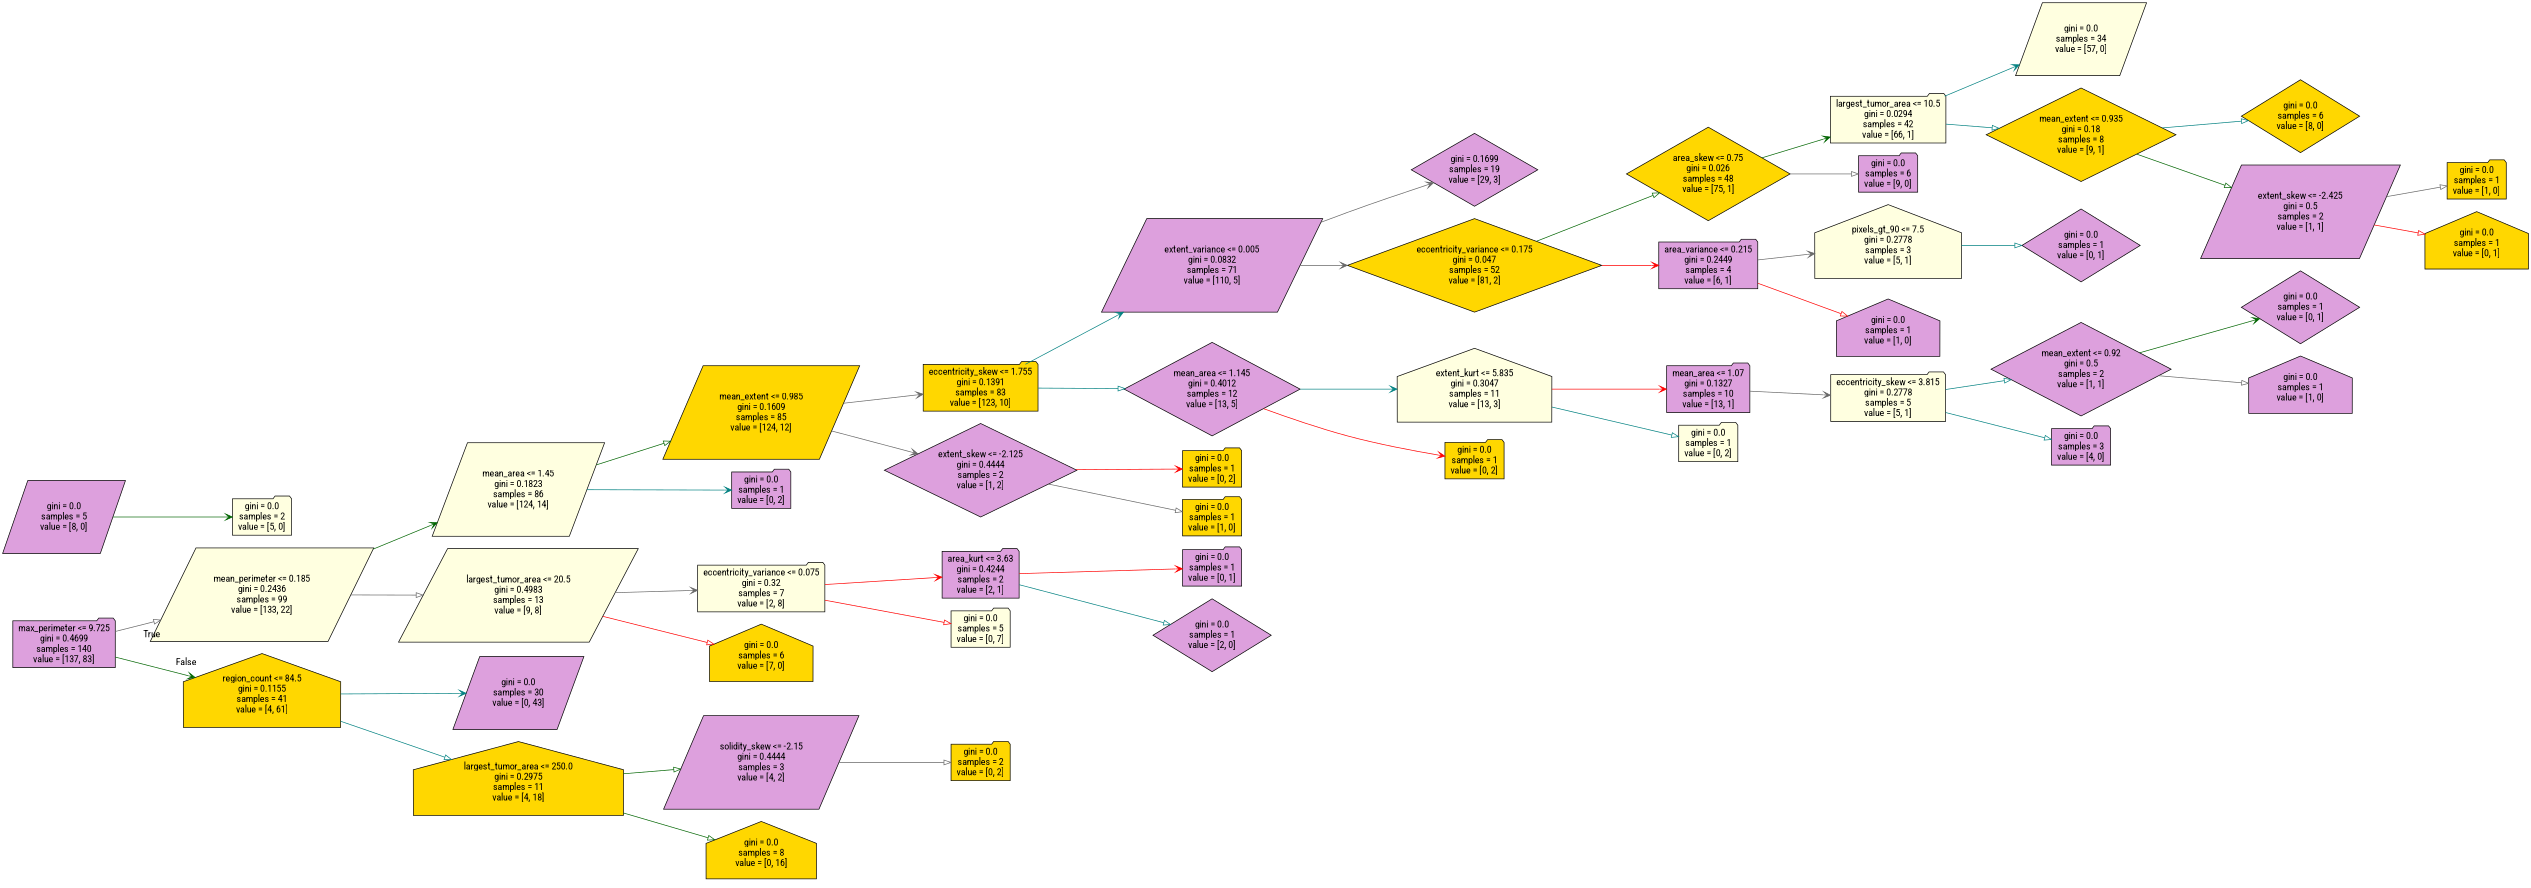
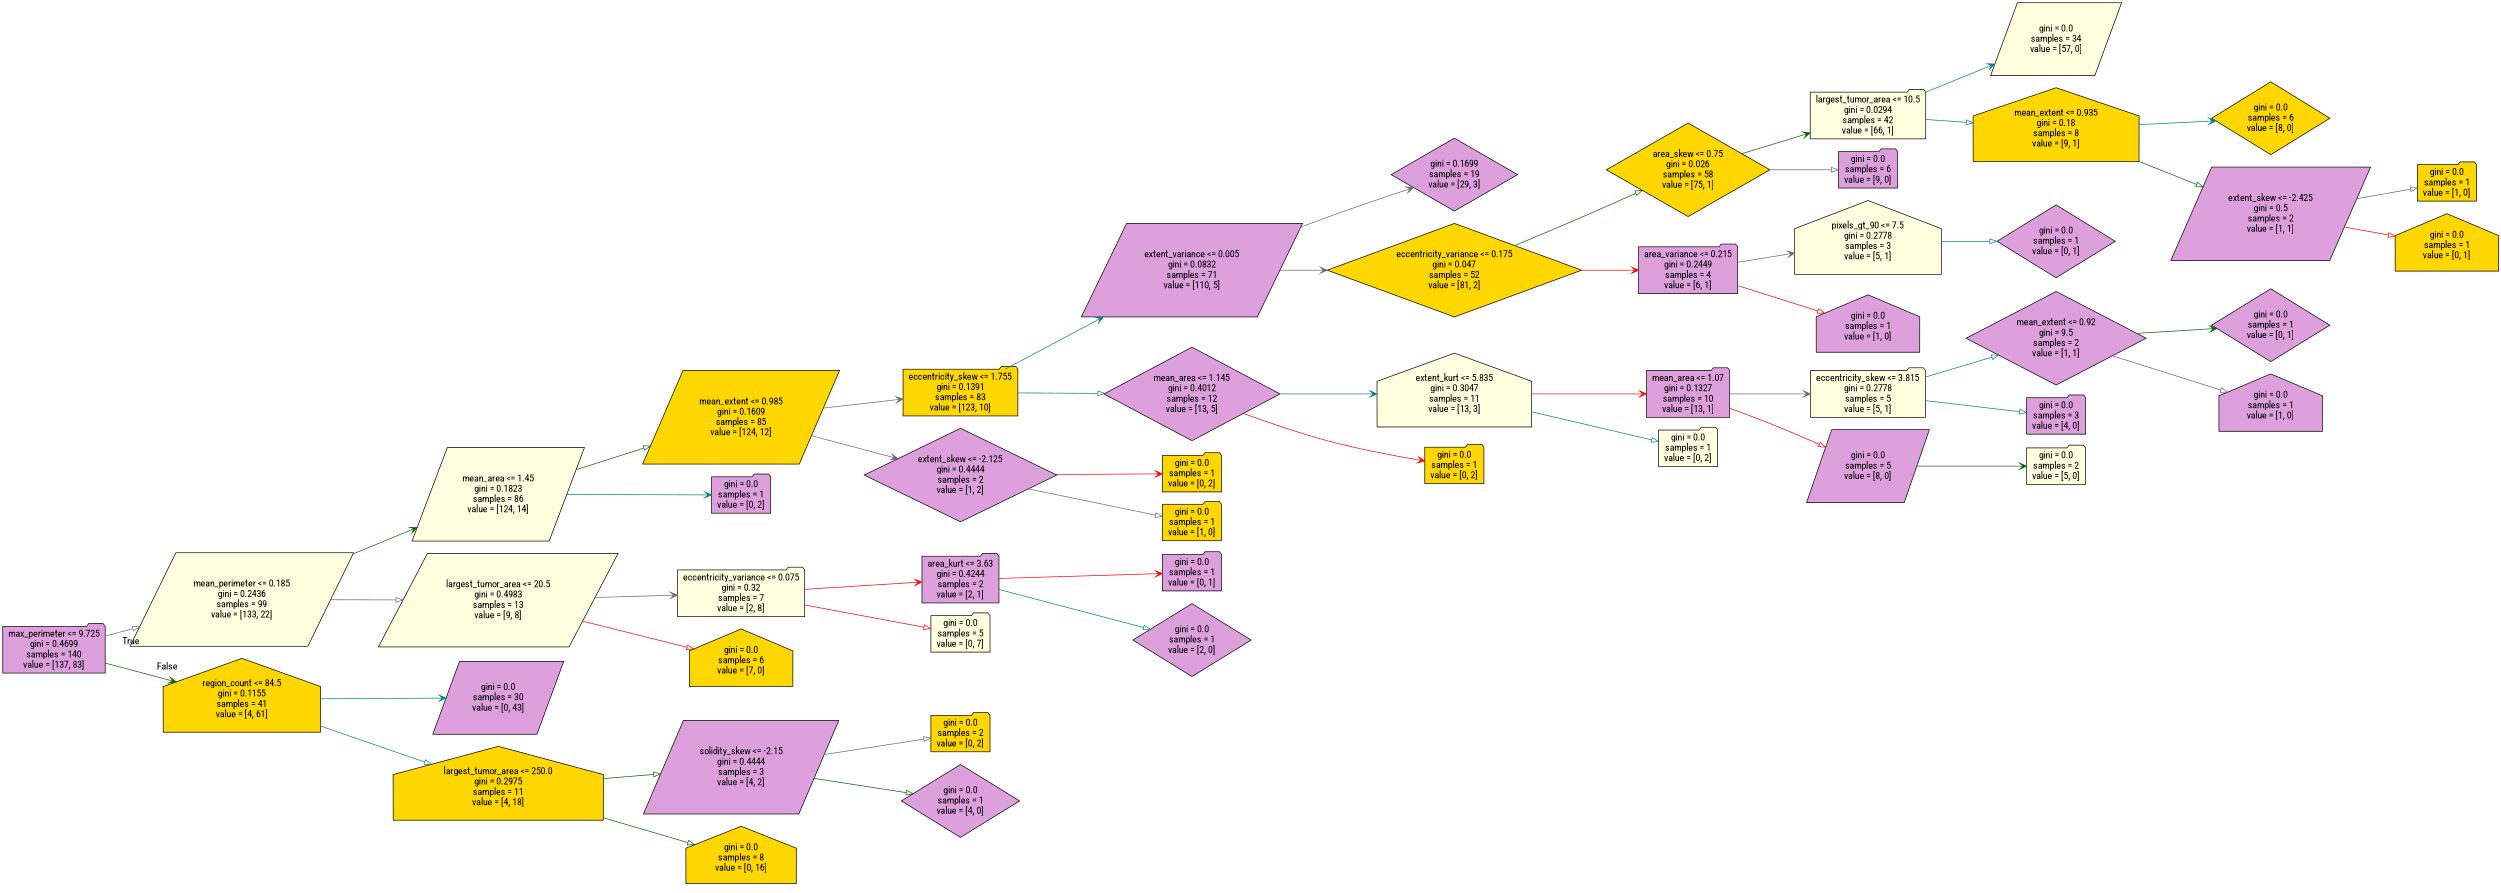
(2202, 125) -> (2174, 123)
(2081, 135) -> (2056, 129)
(1708, 174) -> (1688, 170)
(2081, 369) -> (2056, 338)
none -> (1775, 425)
none -> (960, 801)
